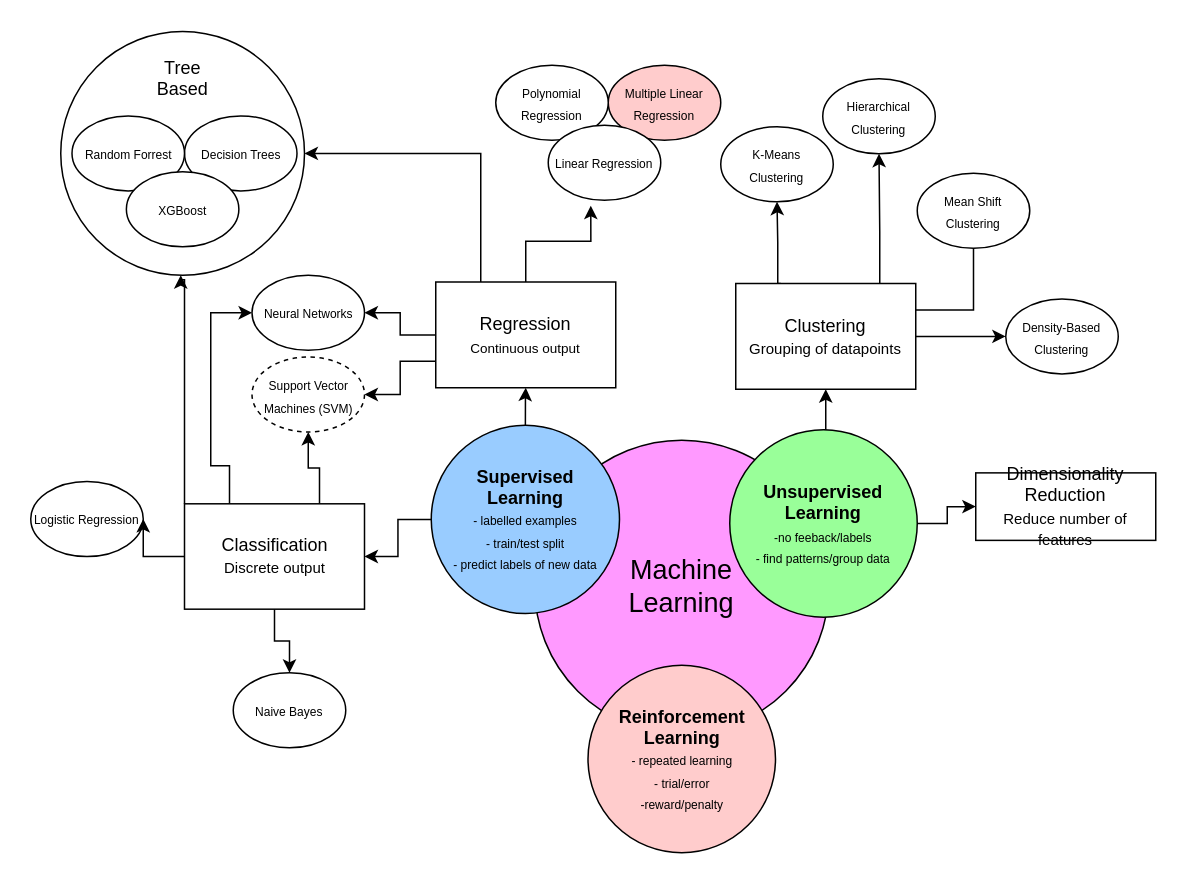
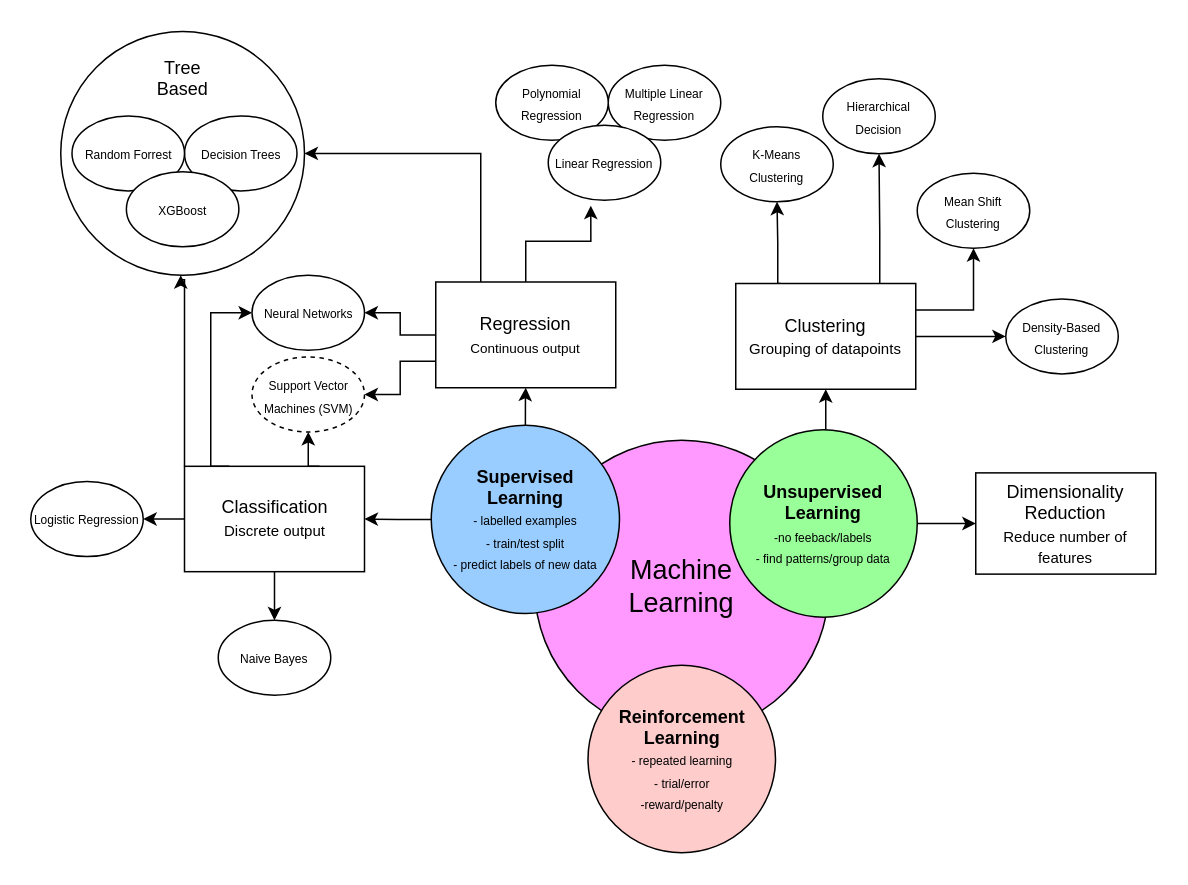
(665, 103) -> (665, 103)
(879, 116) -> (879, 116)
(974, 255) -> (974, 260)
(1066, 507) -> (1066, 524)
(275, 556) -> (275, 519)
(290, 710) -> (275, 658)
